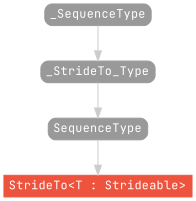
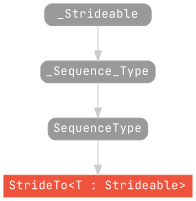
(98, 15) -> (98, 15)
(98, 72) -> (98, 72)
